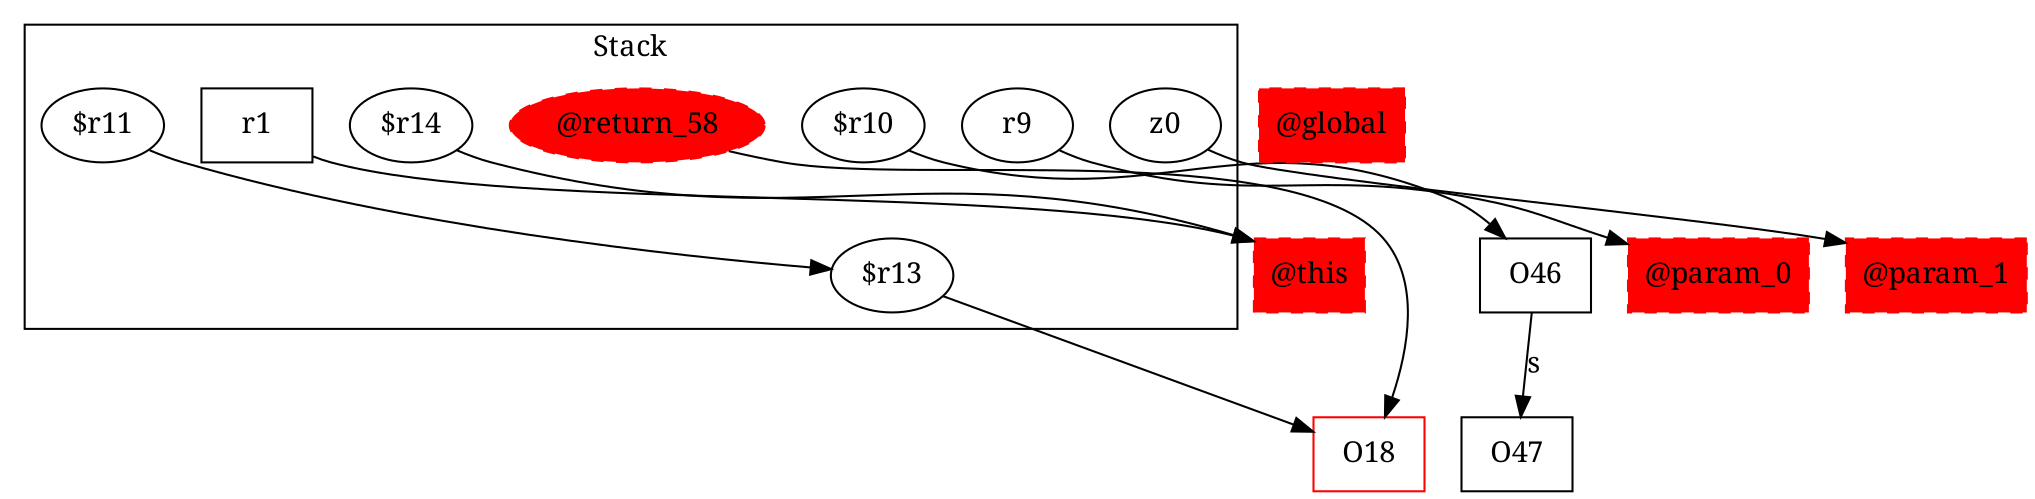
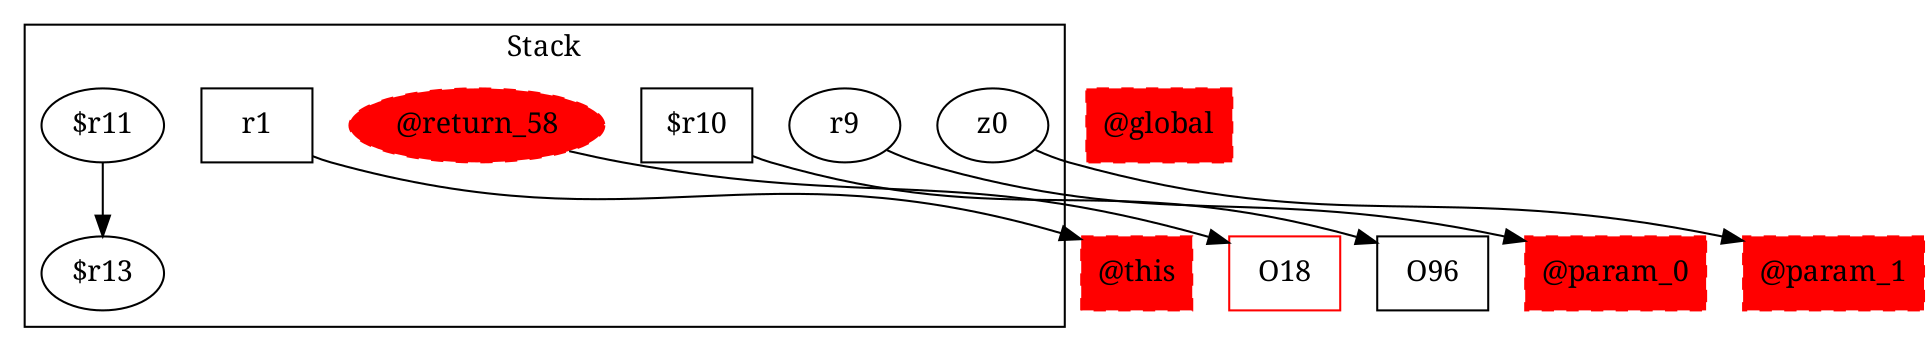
(411, 125) -> none
(863, 125) -> (697, 125)
(1535, 275) -> (1433, 273)
(1118, 360) -> none
(1517, 454) -> none
